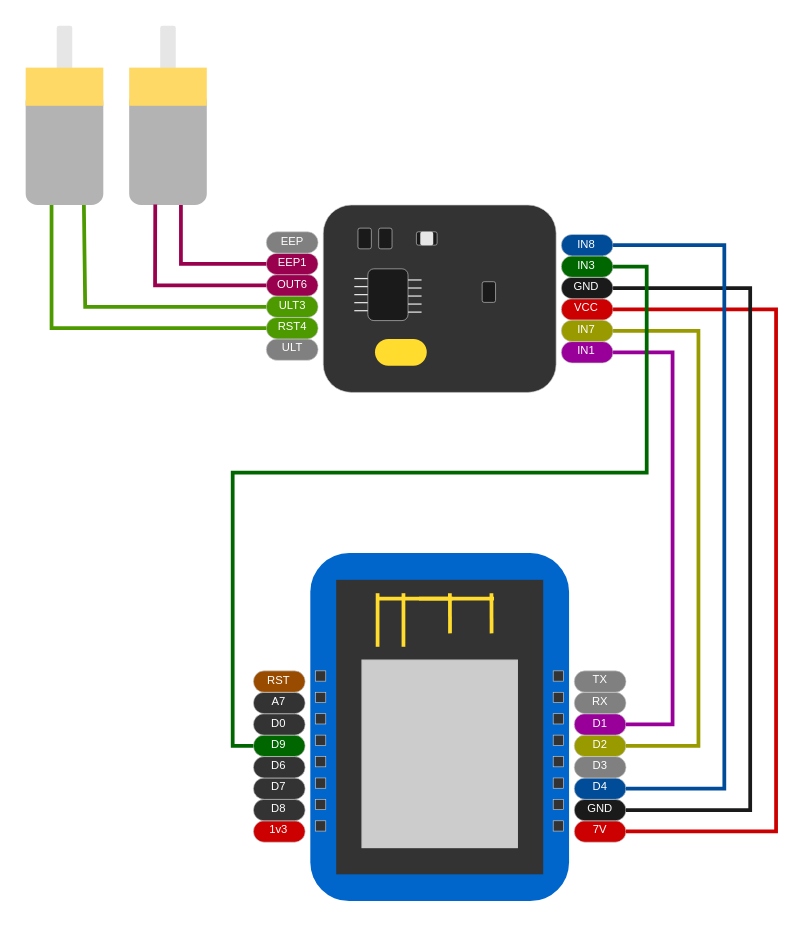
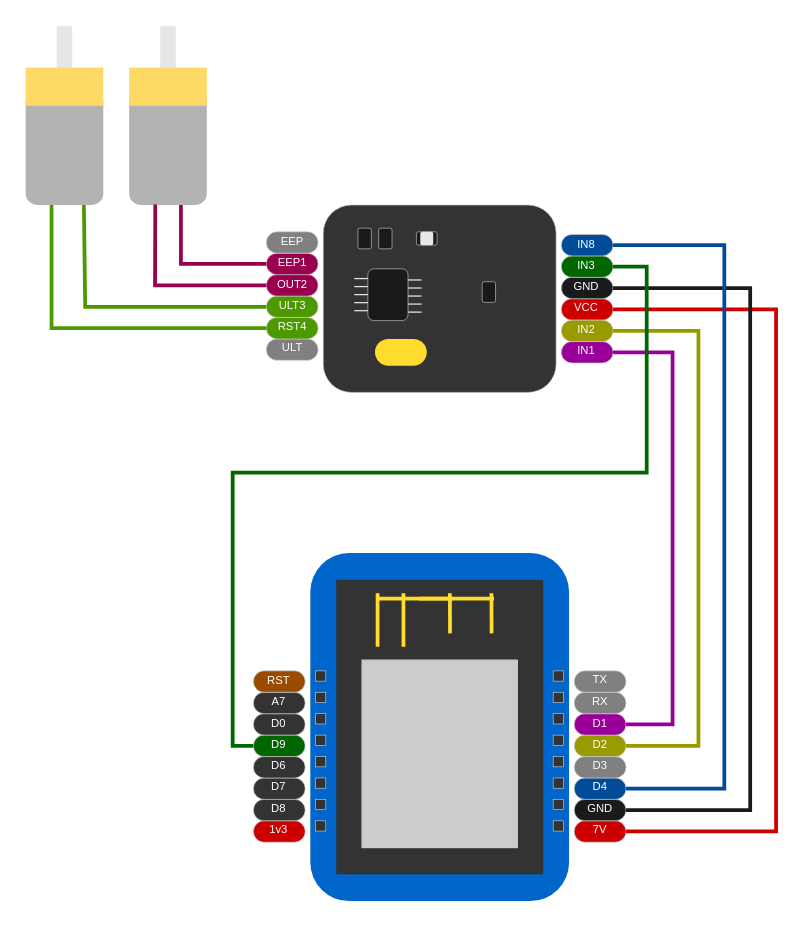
(293, 284) -> (293, 284)
(586, 329) -> (586, 329)
